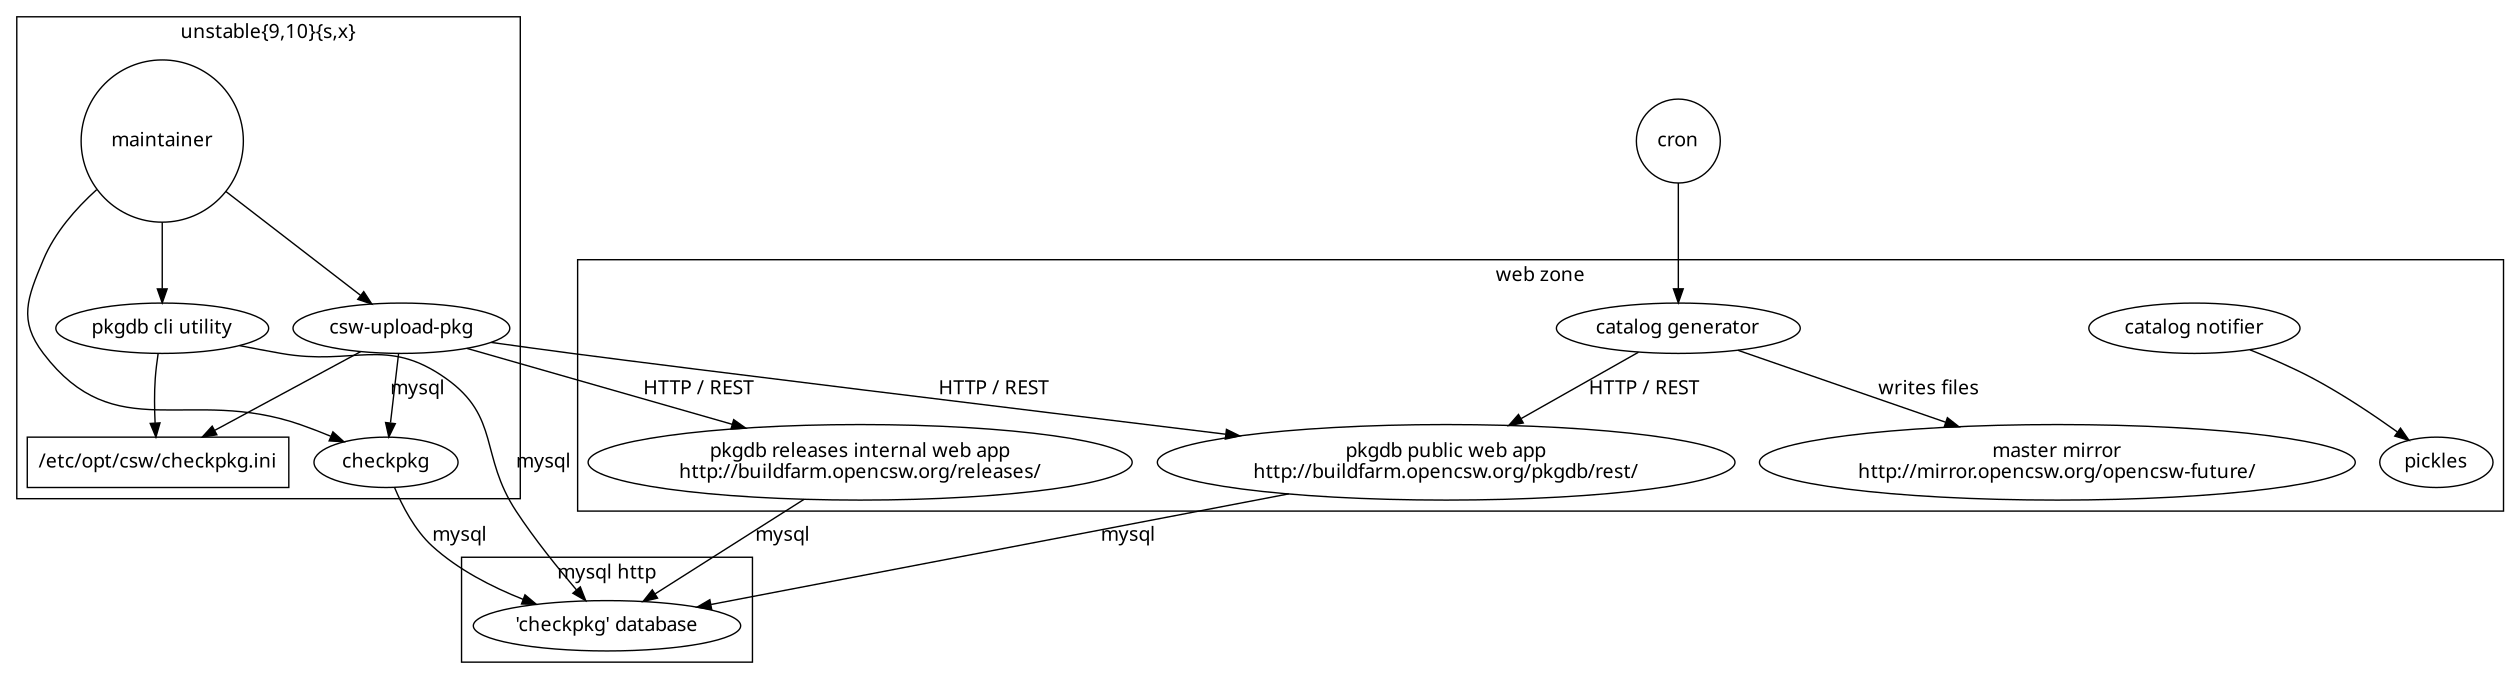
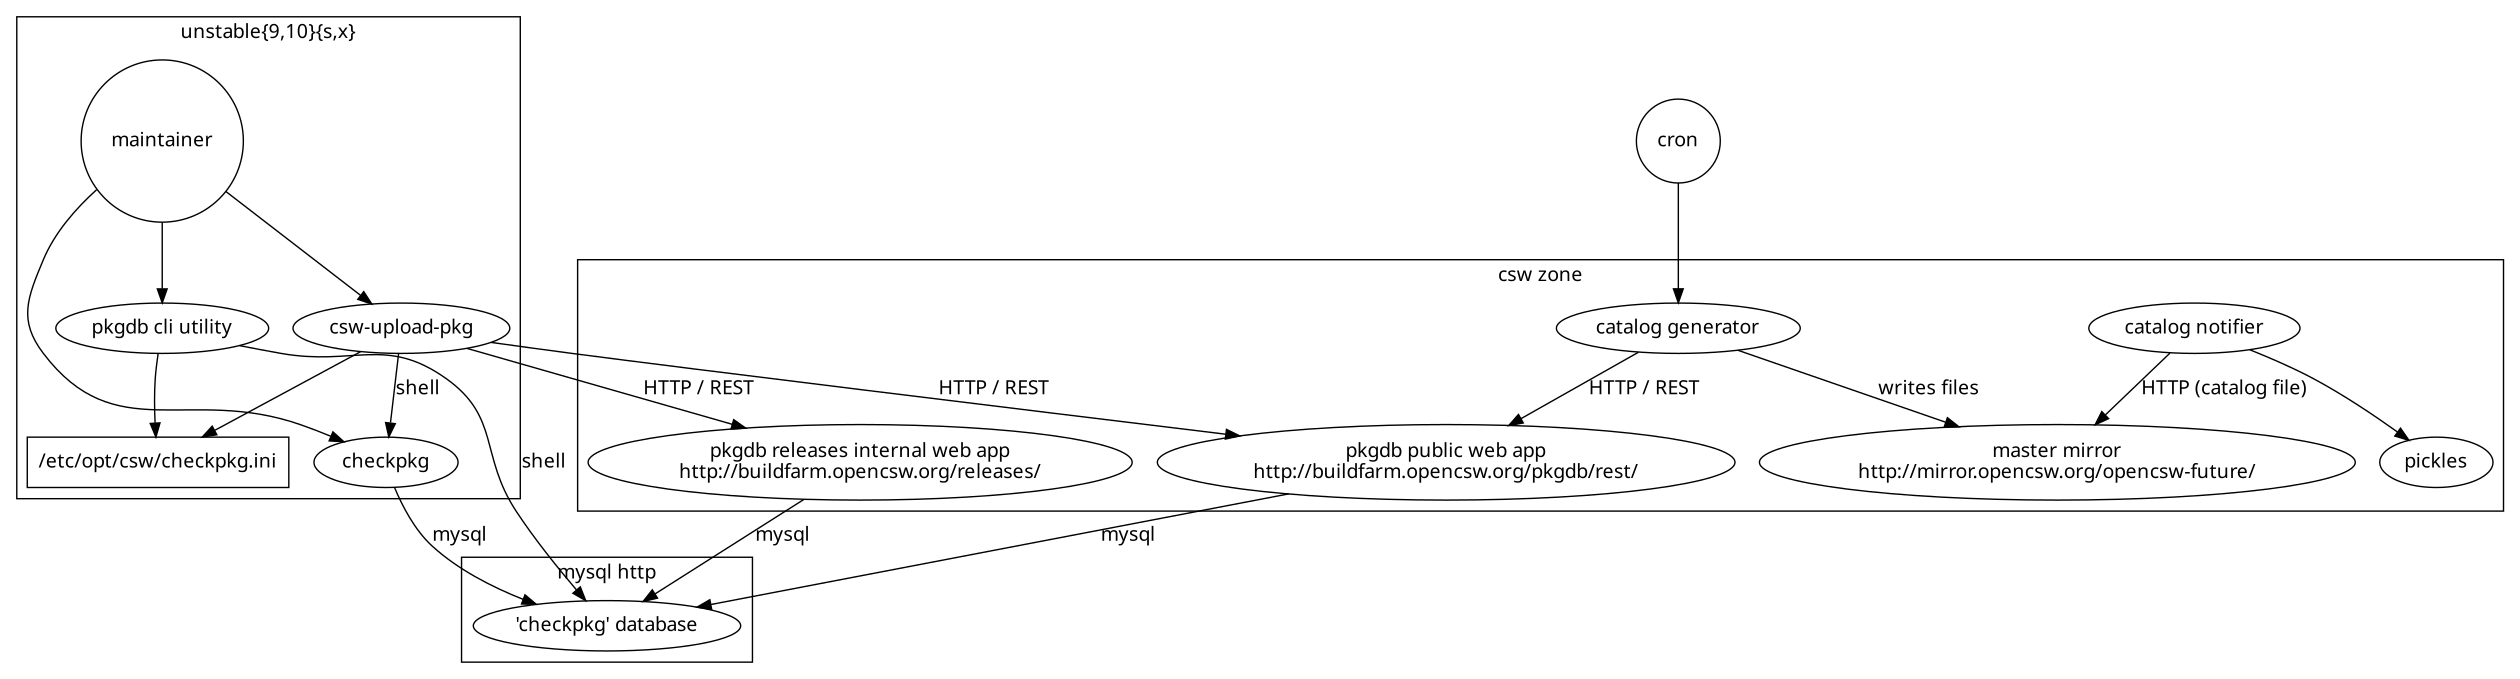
(1541, 276) -> (1541, 276)
none -> (2138, 384)
(418, 389) -> (418, 389)
(544, 462) -> (544, 462)
